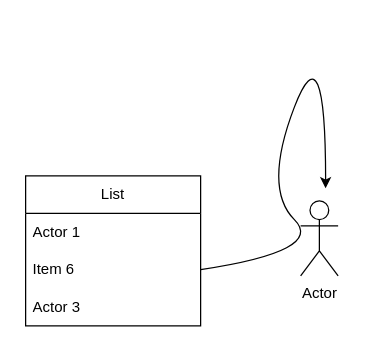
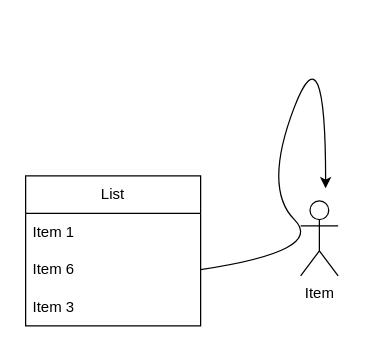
(61, 232) -> (56, 232)
(320, 293) -> (320, 293)
(61, 307) -> (56, 307)
